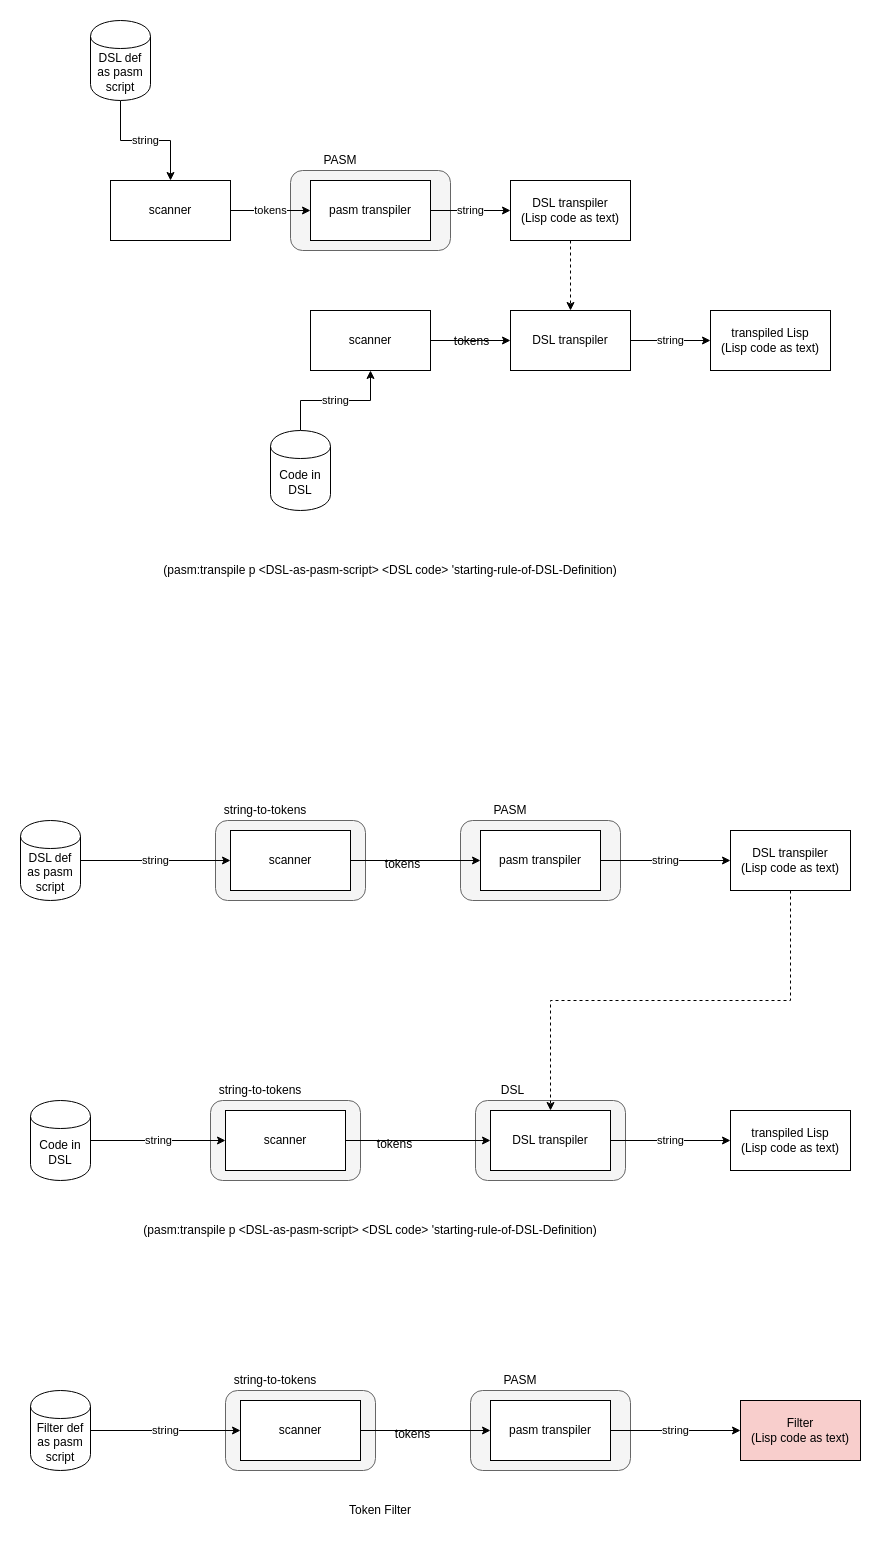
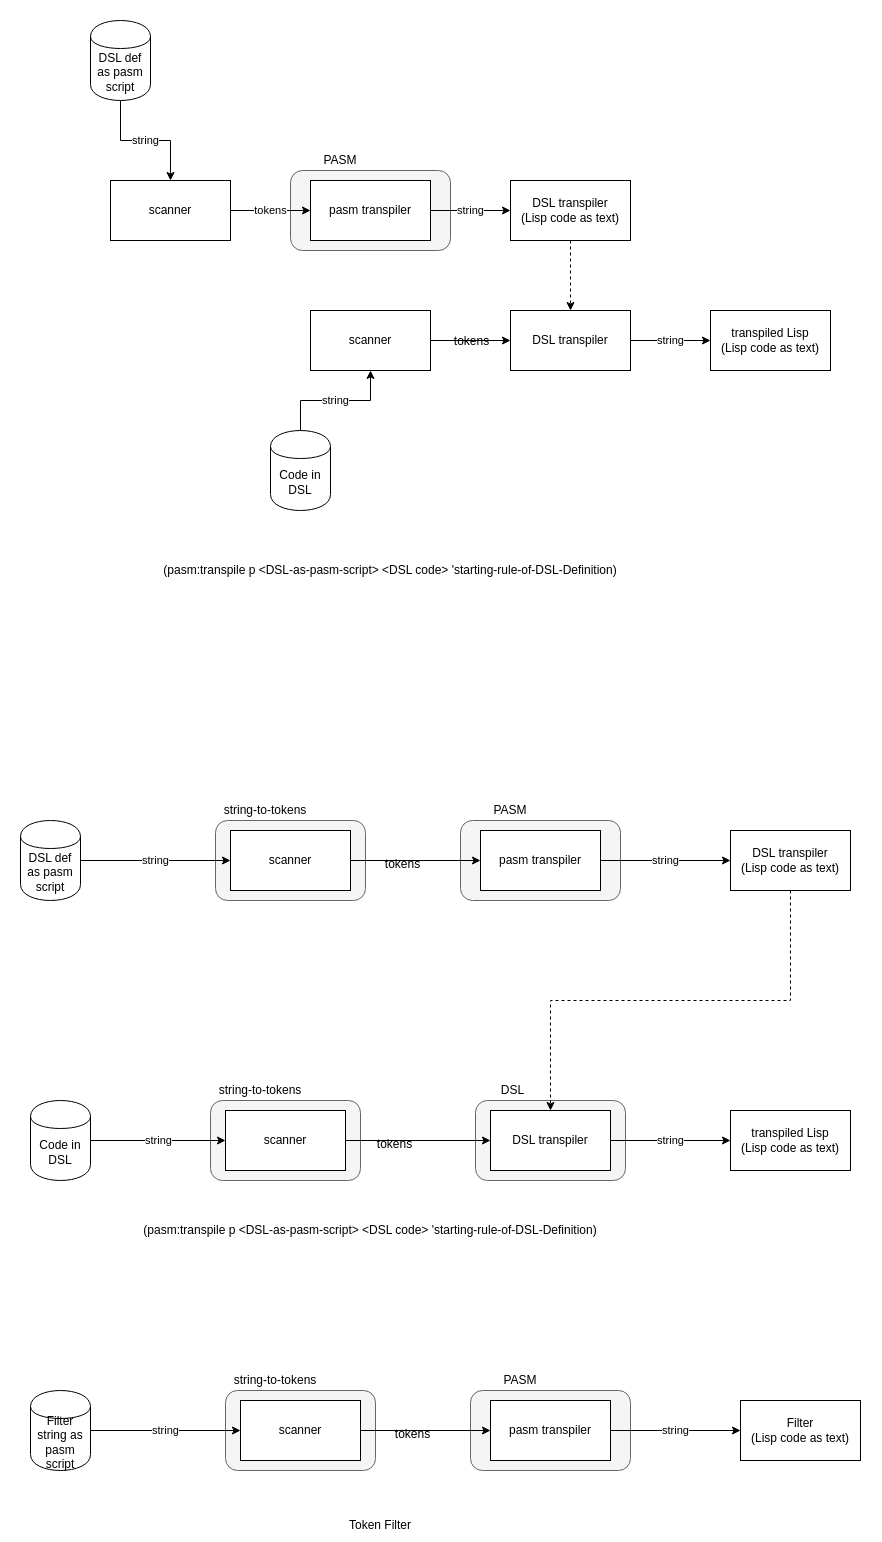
(801, 1431) -> (801, 1431)
(61, 1443) -> (61, 1443)
(381, 1511) -> (381, 1526)
